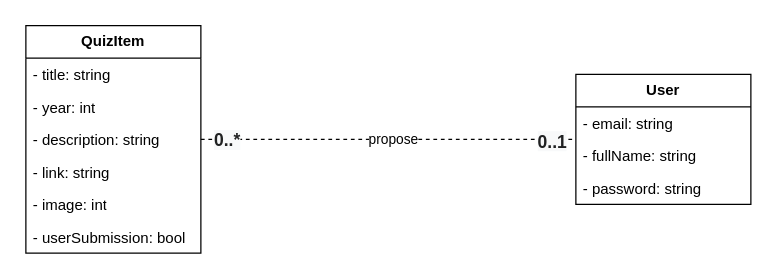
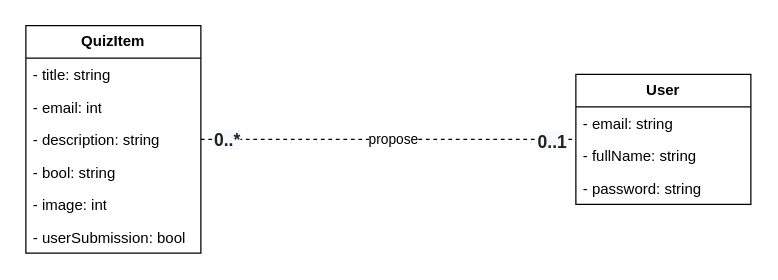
(72, 108) -> (72, 108)
(80, 173) -> (82, 173)
